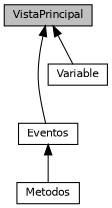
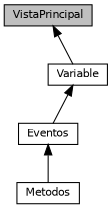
(38, 80) -> (60, 109)
